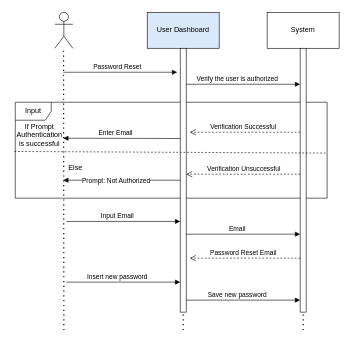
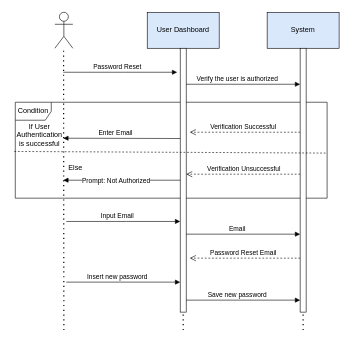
(303, 30) -> (303, 30)
(33, 111) -> (33, 111)
(40, 135) -> (40, 135)
